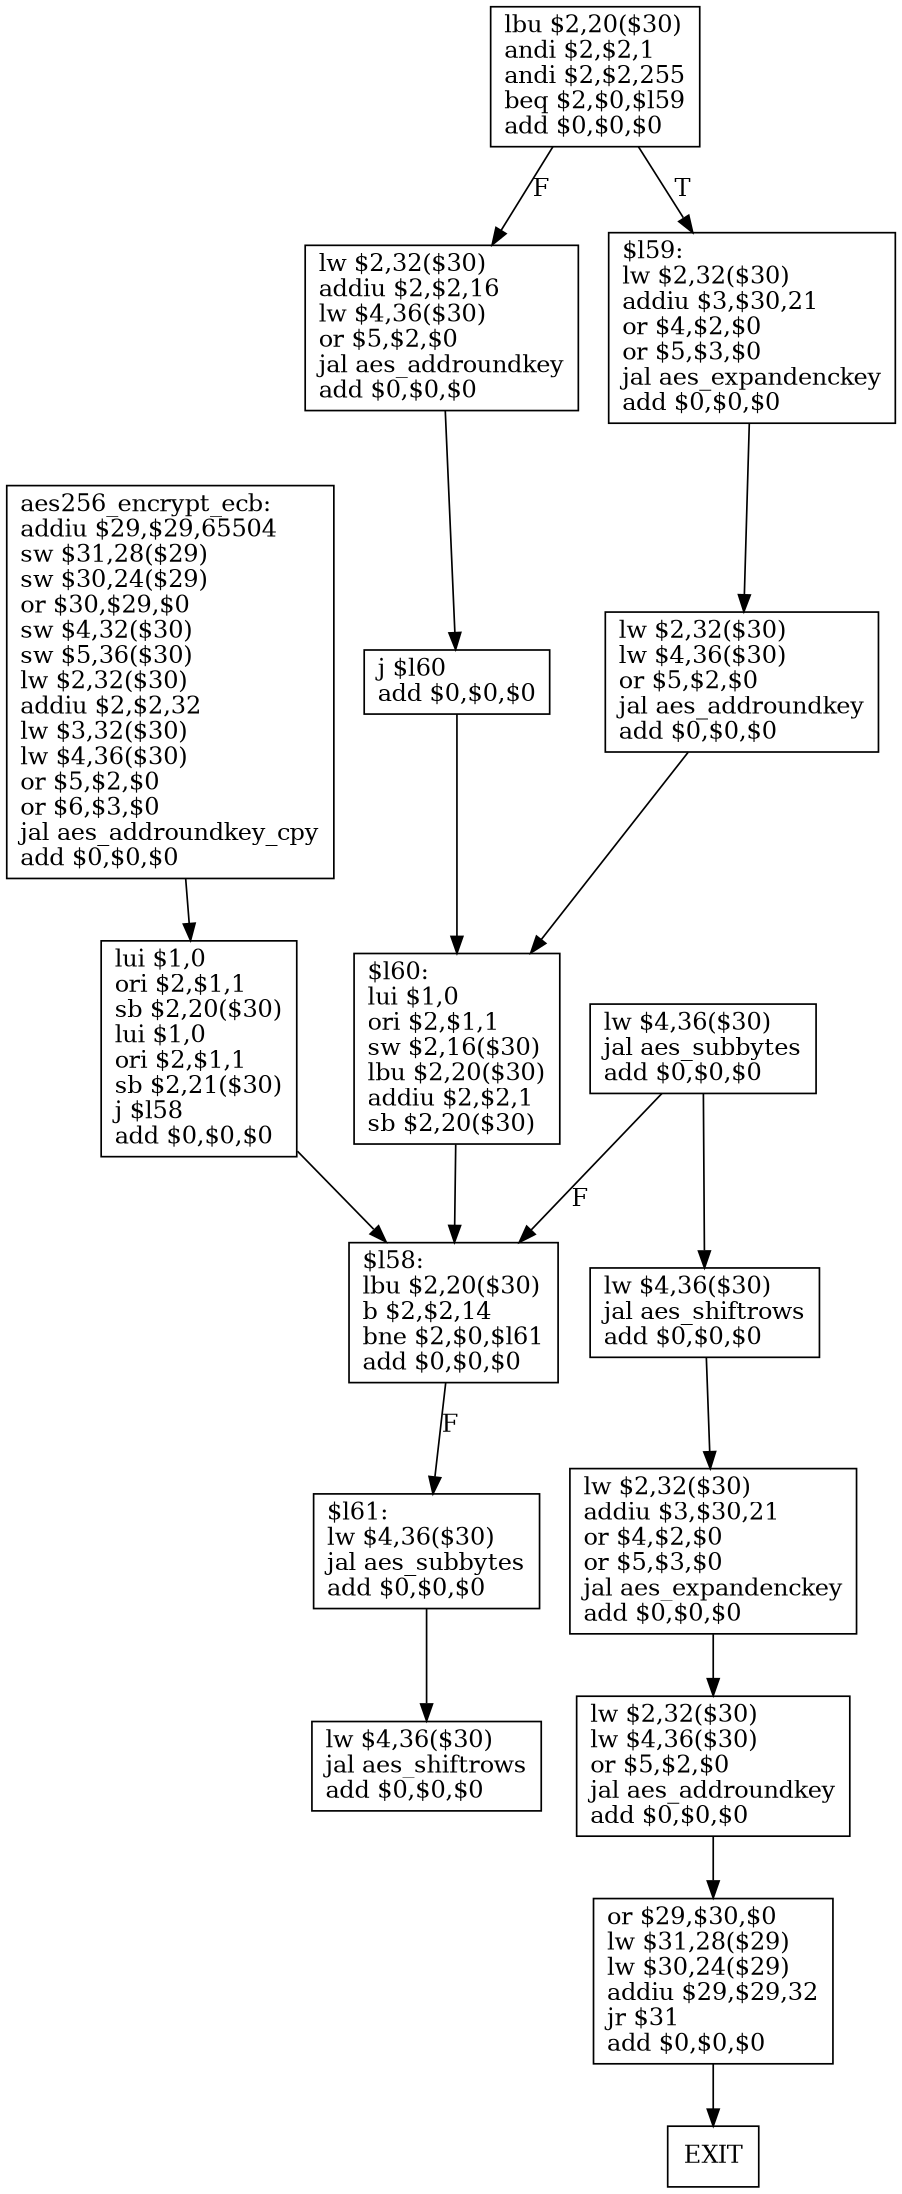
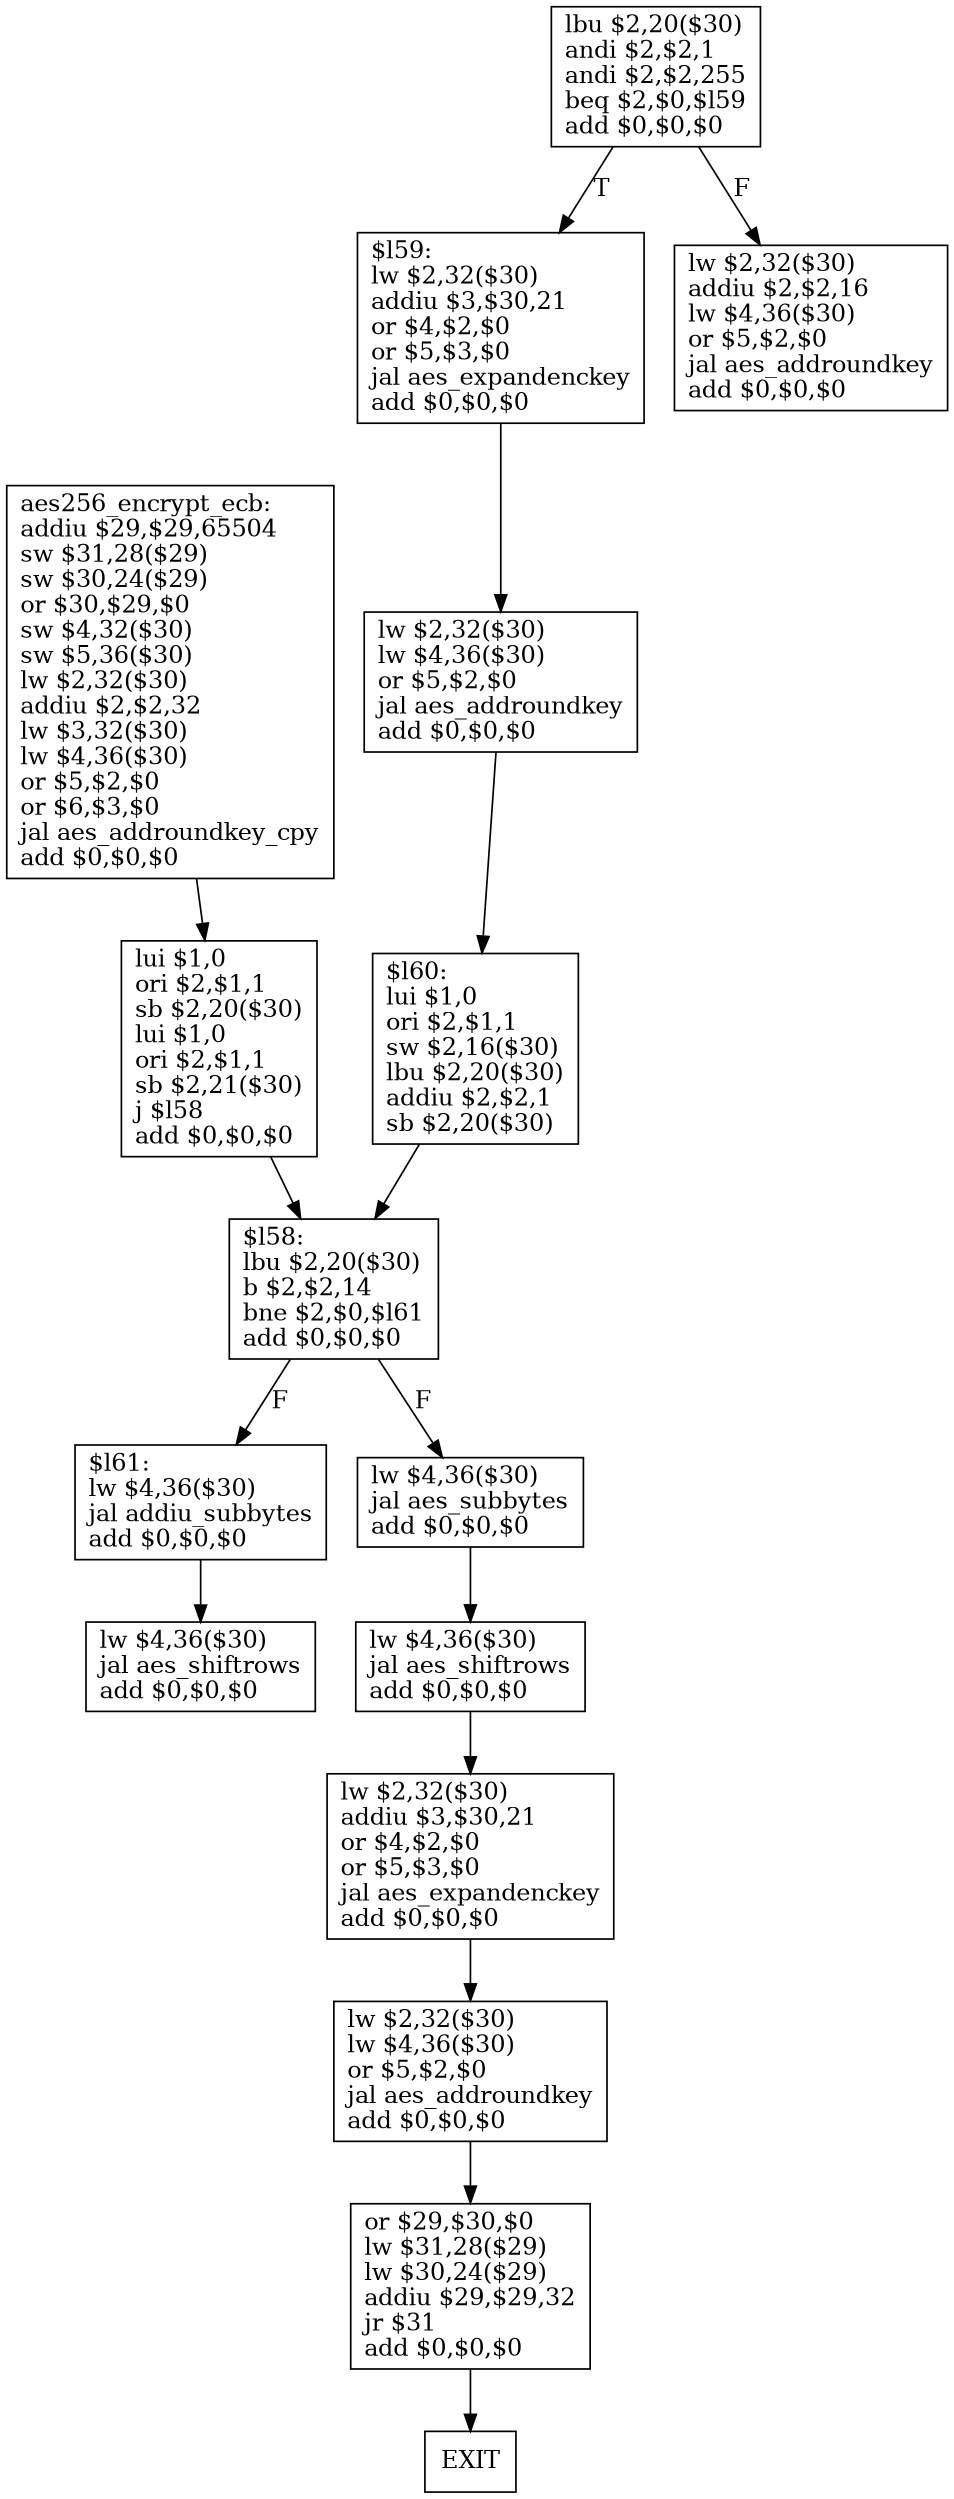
(457, 682) -> none
(597, 1162) -> (406, 1401)
(427, 1551) -> (201, 1502)
